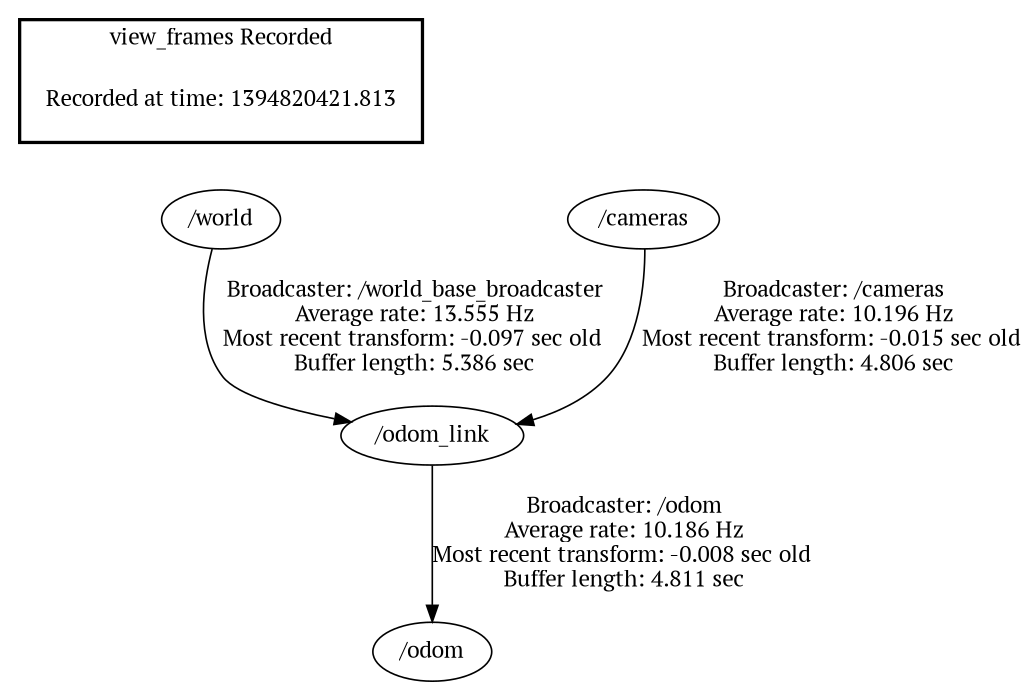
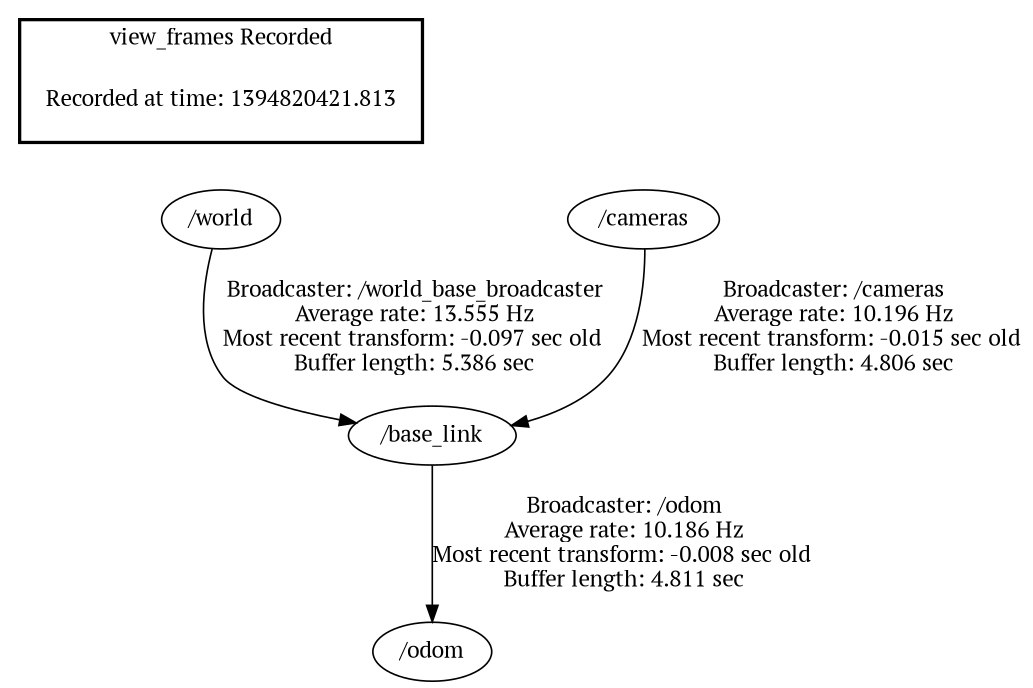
(432, 436) -> (432, 436)
